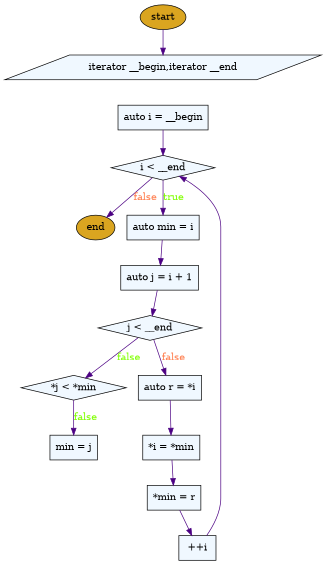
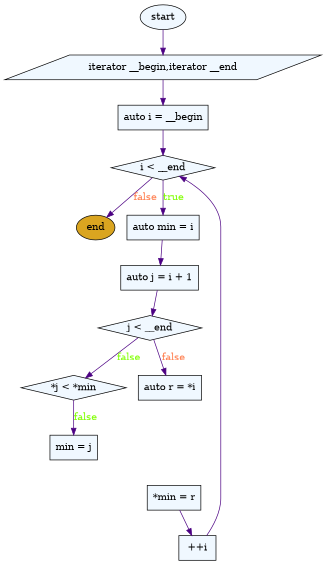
(163, 17) -> (163, 17)
none -> (163, 89)
(171, 448) -> none
